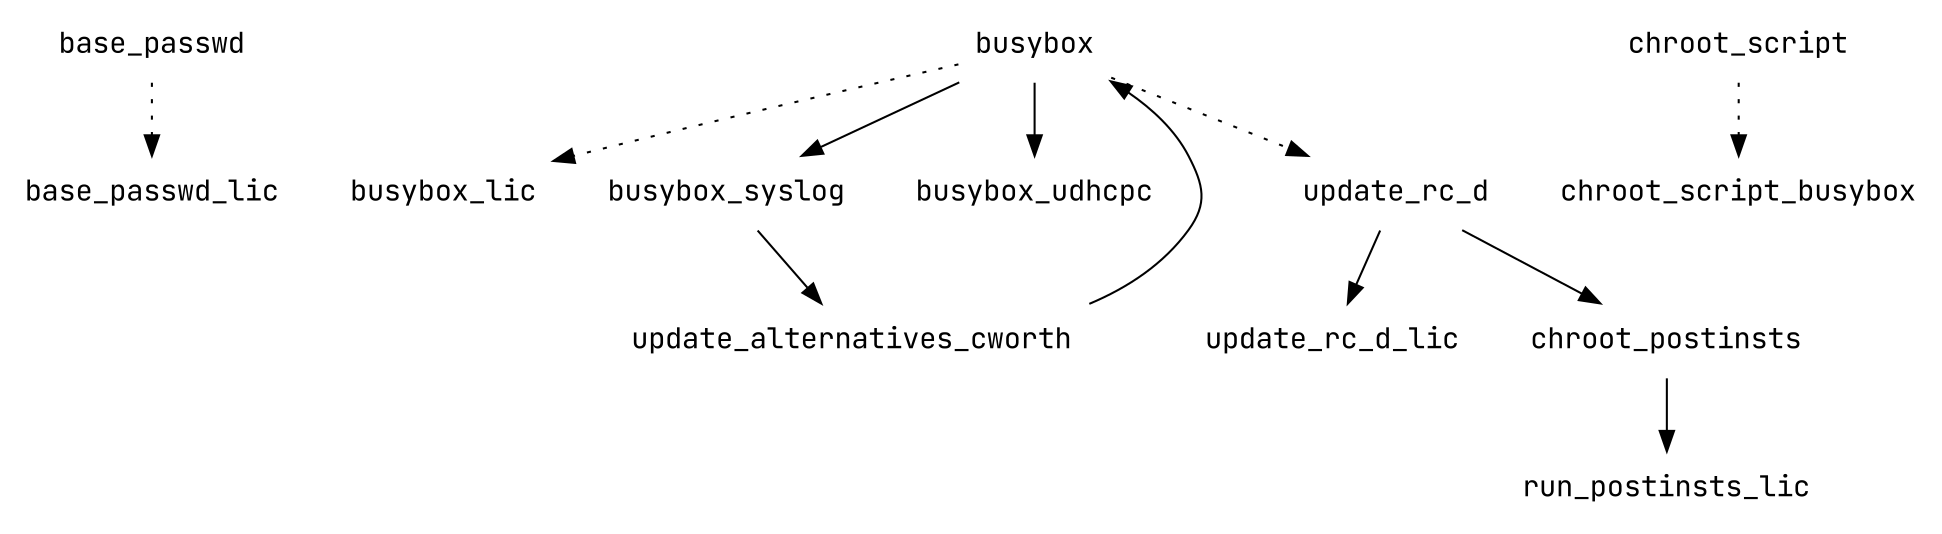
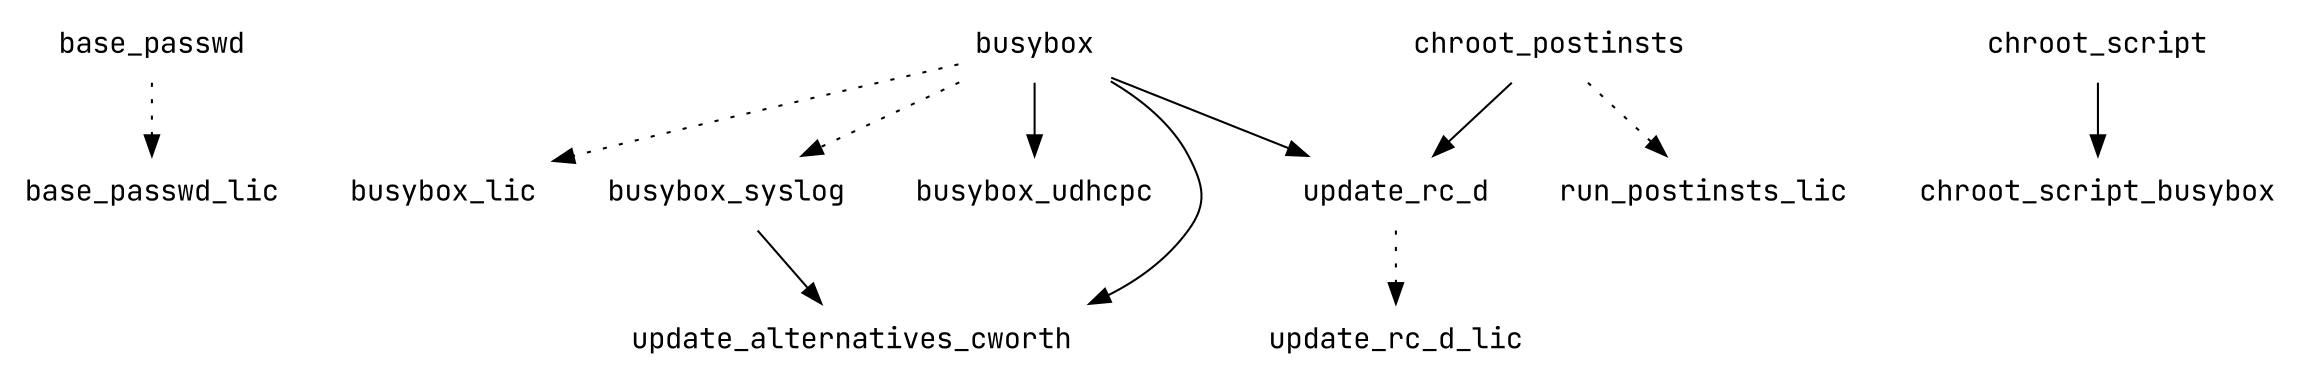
(1739, 109) -> (2098, 109)
(1200, 113) -> (1200, 113)
(890, 115) -> (890, 115)
(1199, 211) -> (1201, 191)
(1368, 258) -> (1396, 257)
(1522, 262) -> (1480, 112)
(1667, 405) -> (1619, 112)
